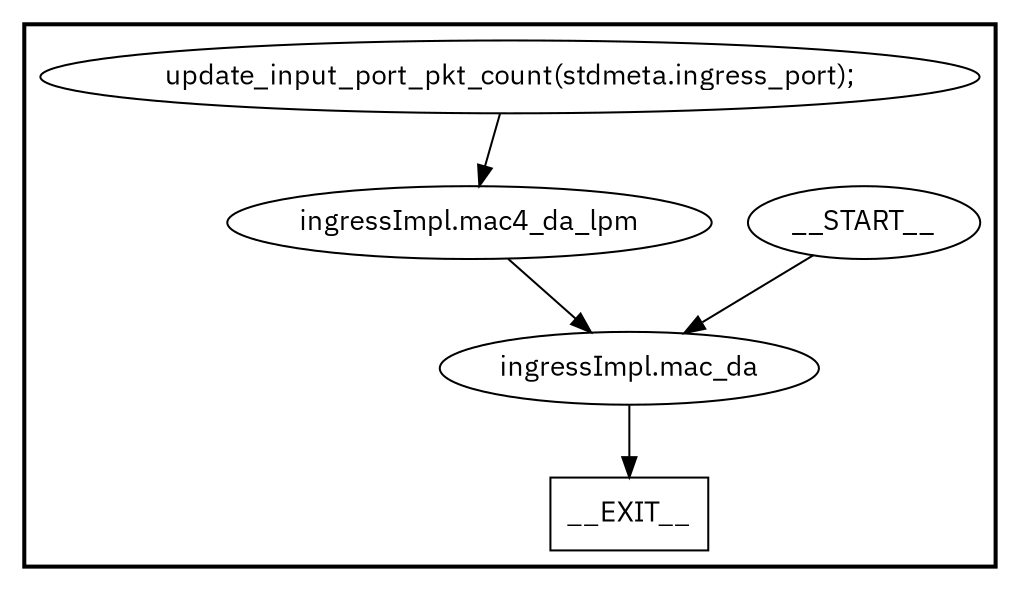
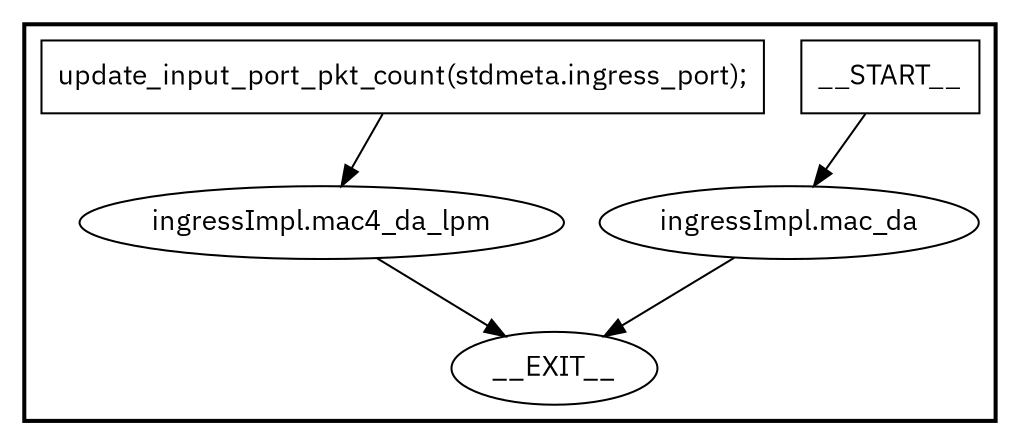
(510, 77) -> (403, 77)
(864, 223) -> (890, 77)
(542, 289) -> (432, 292)
(629, 514) -> (554, 368)
